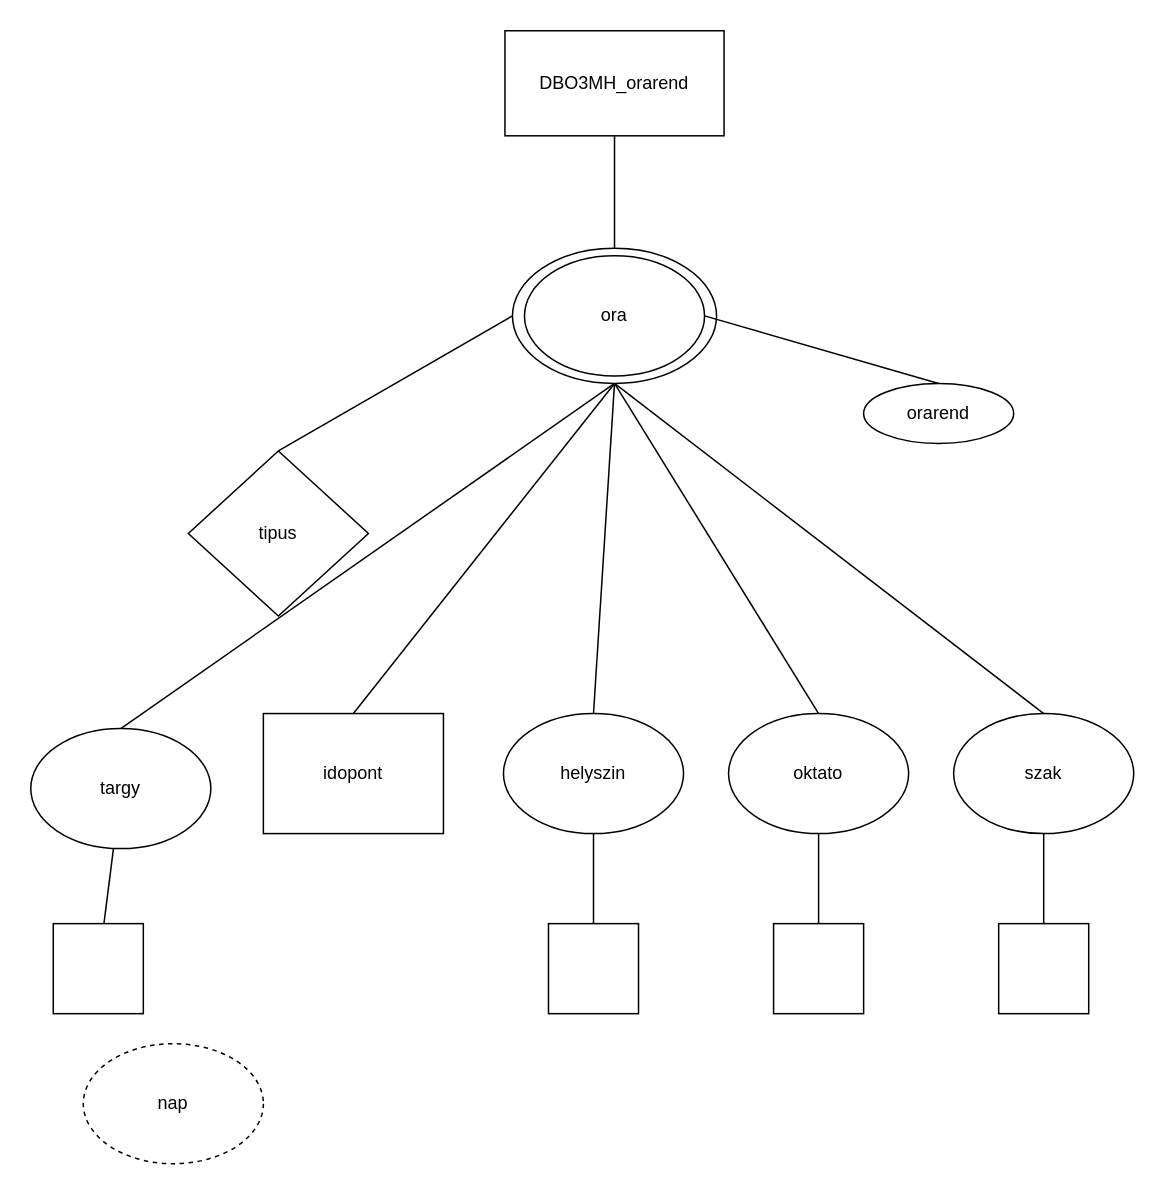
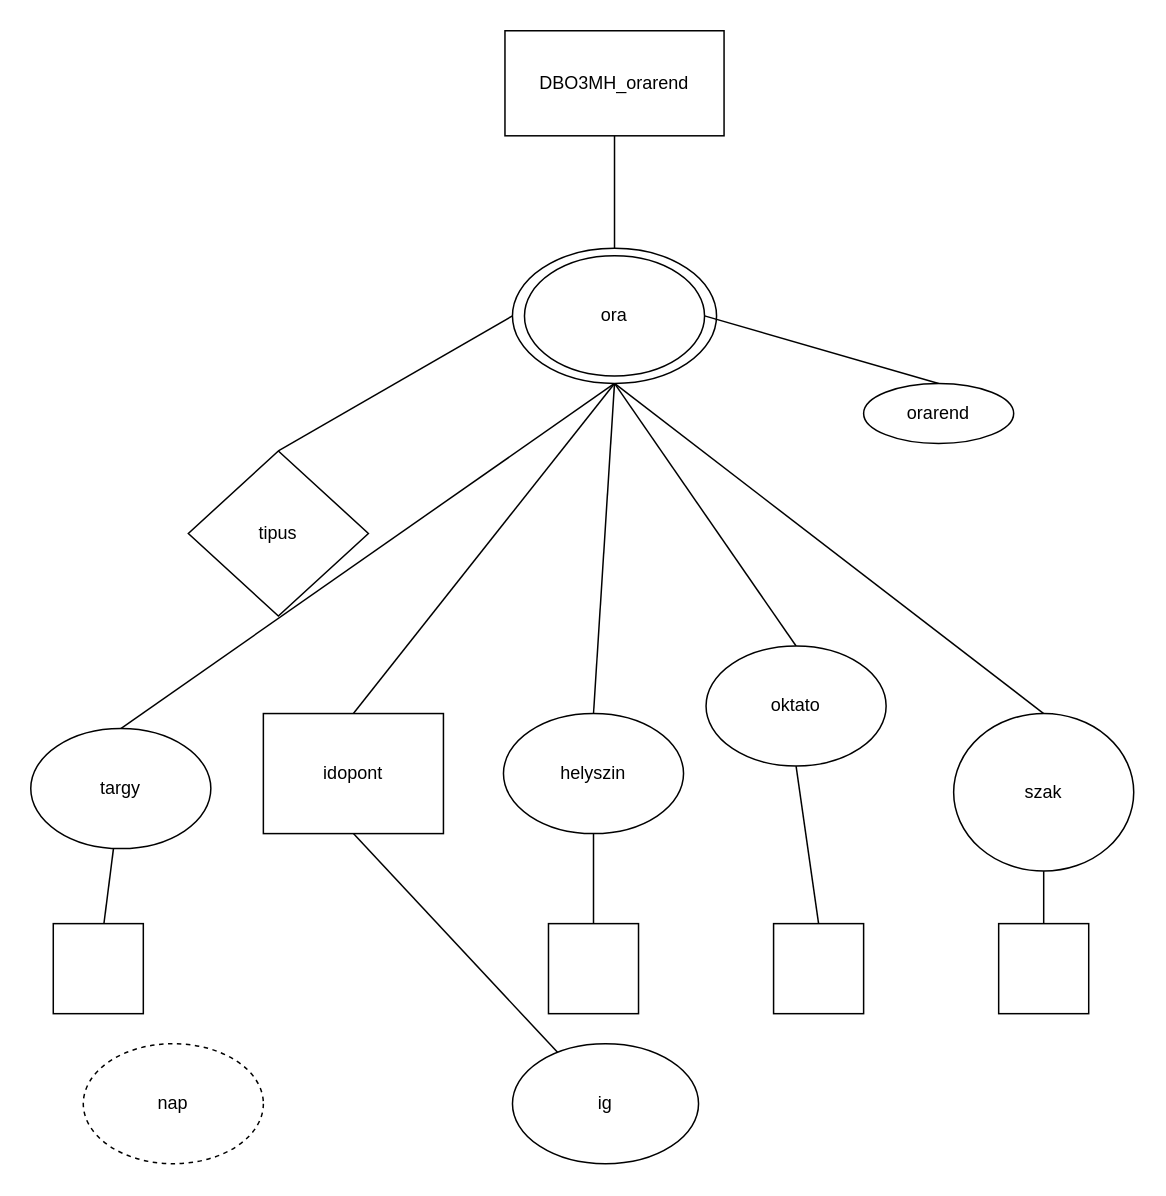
(818, 773) -> (796, 706)
(1043, 773) -> (1043, 792)
none -> (455, 942)
none -> (605, 1103)
